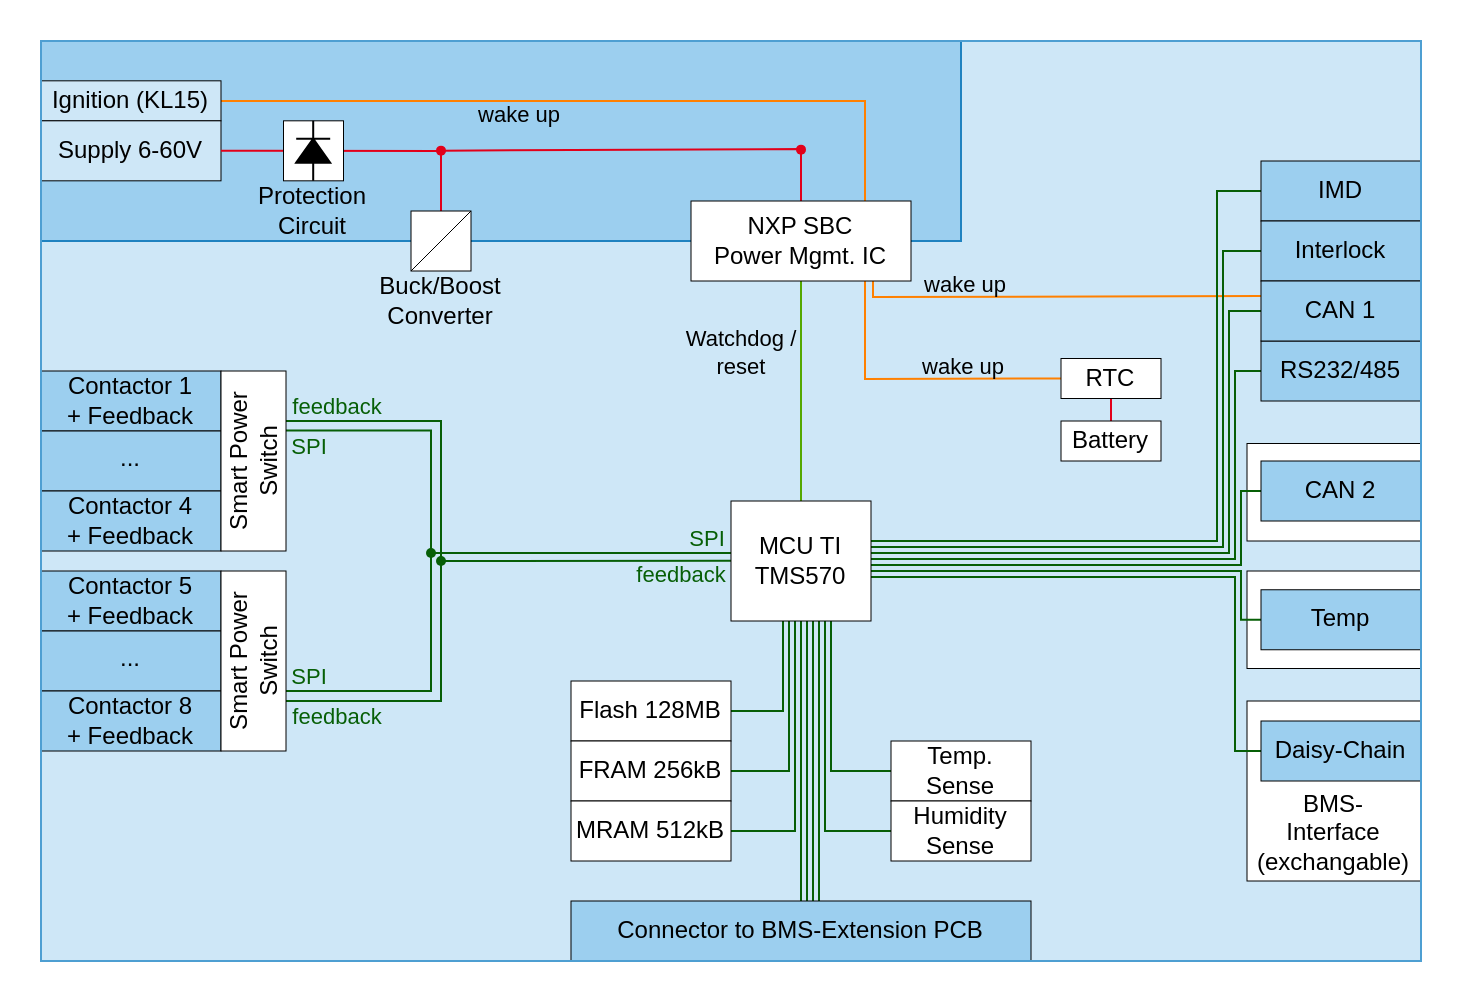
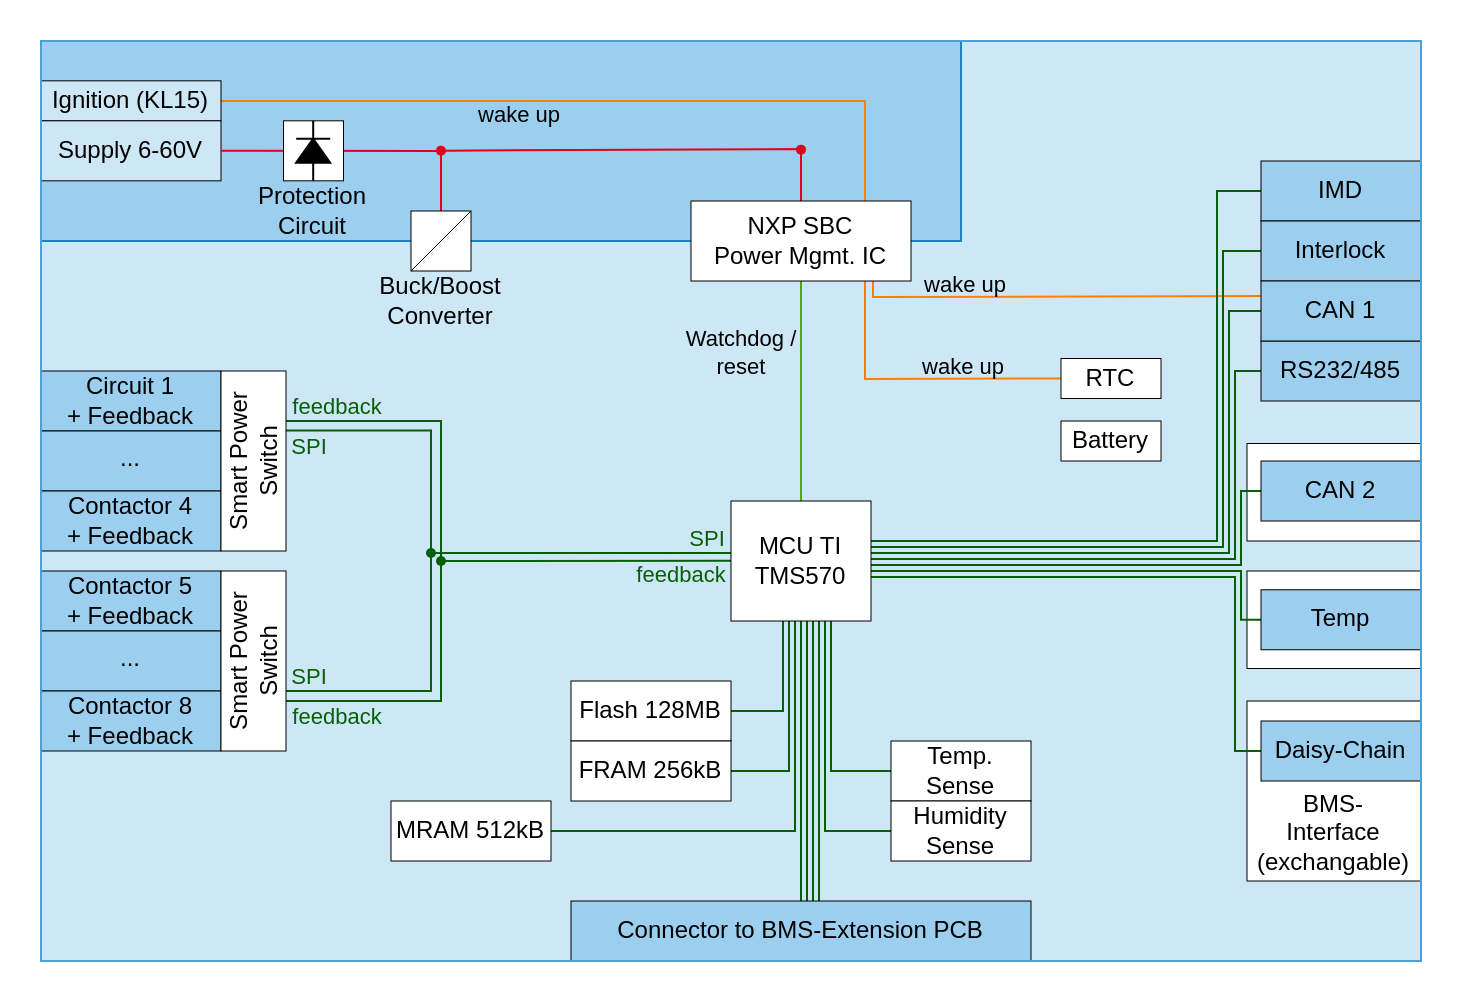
(131, 401) -> (131, 401)
(1111, 410) -> none
(651, 831) -> (471, 831)
